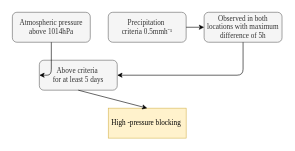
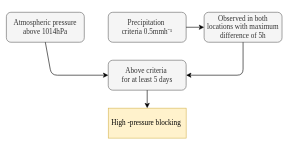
(51, 27) -> (45, 27)
(78, 75) -> (147, 75)
